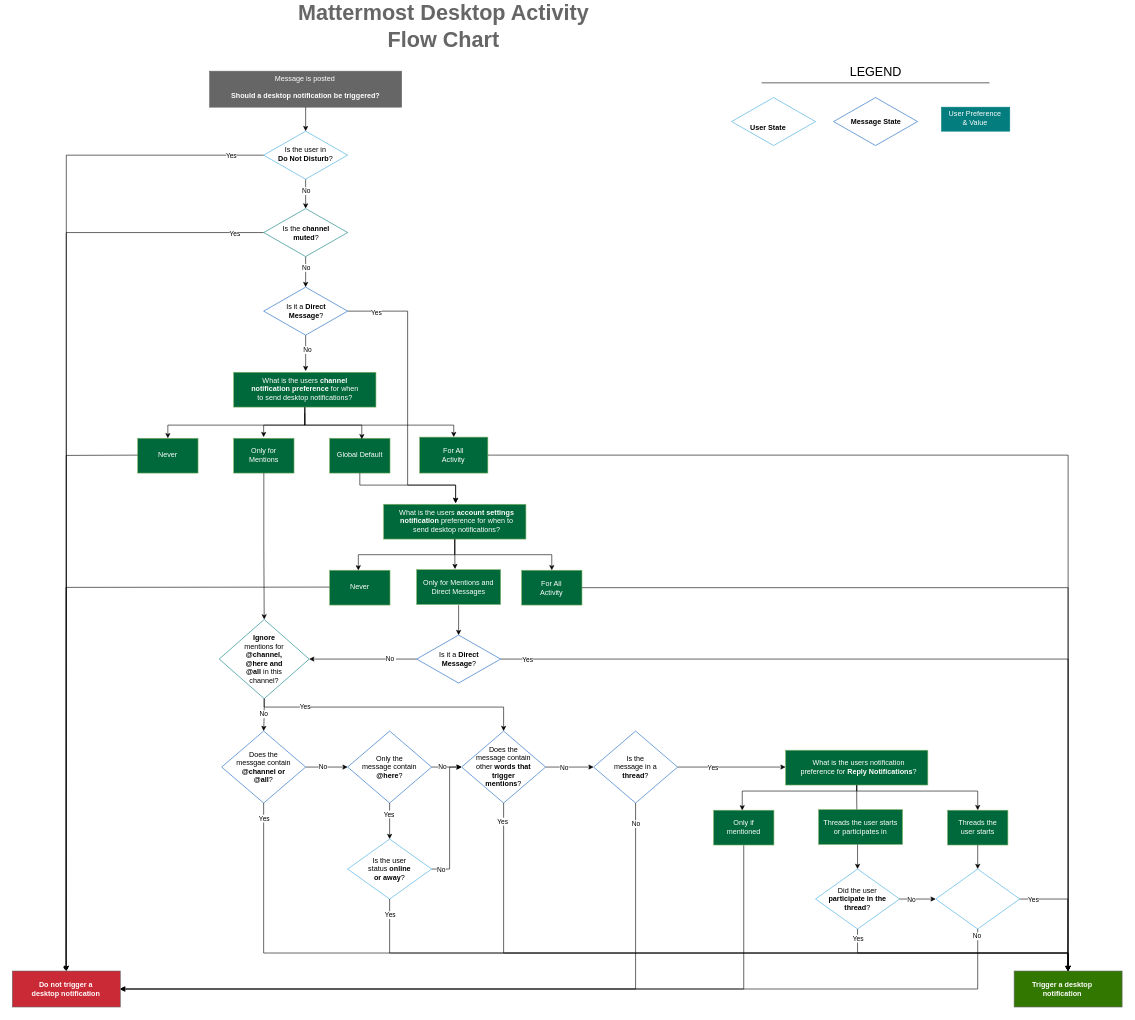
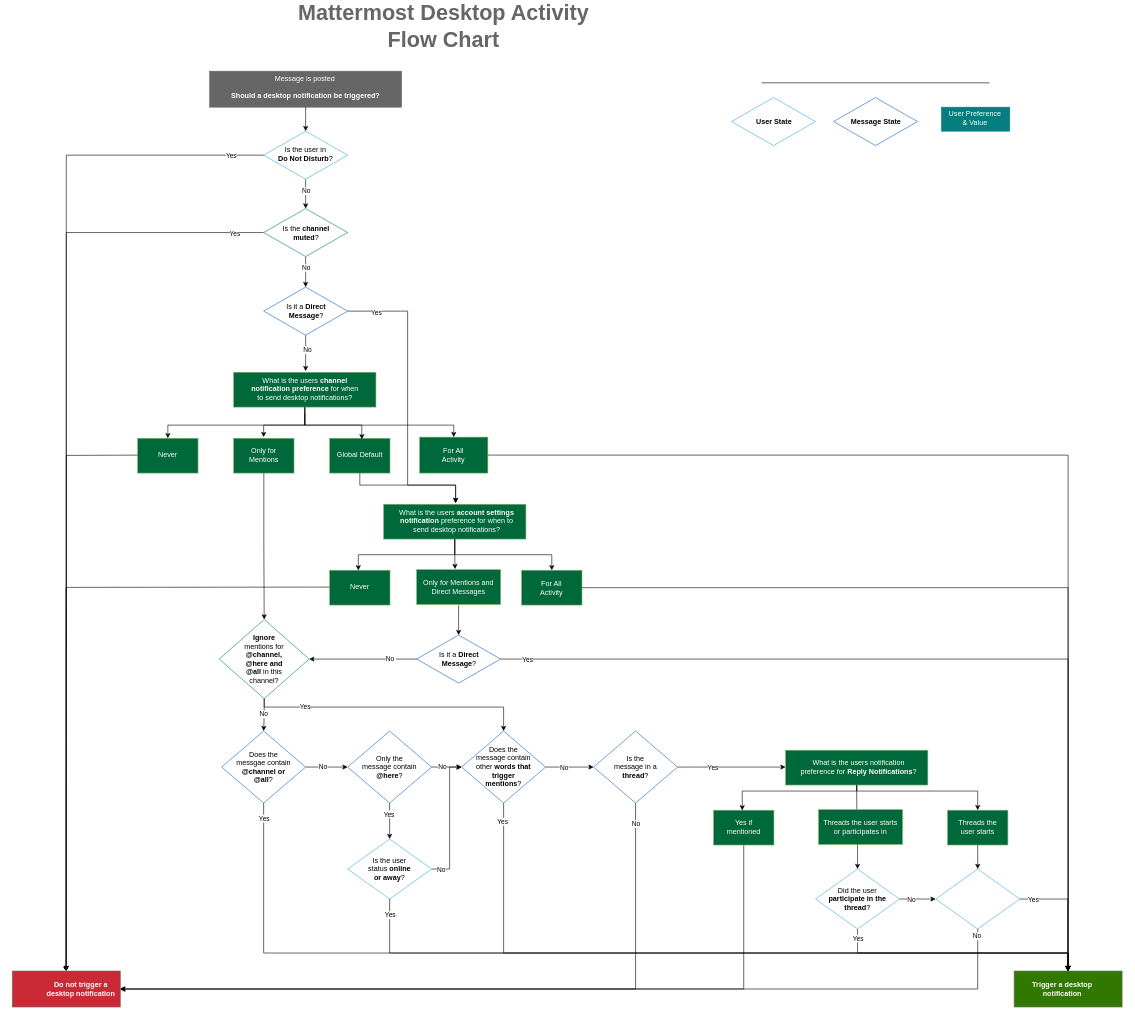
(876, 71) -> none
(768, 128) -> (774, 122)
(744, 827) -> (744, 827)
(66, 989) -> (81, 989)
